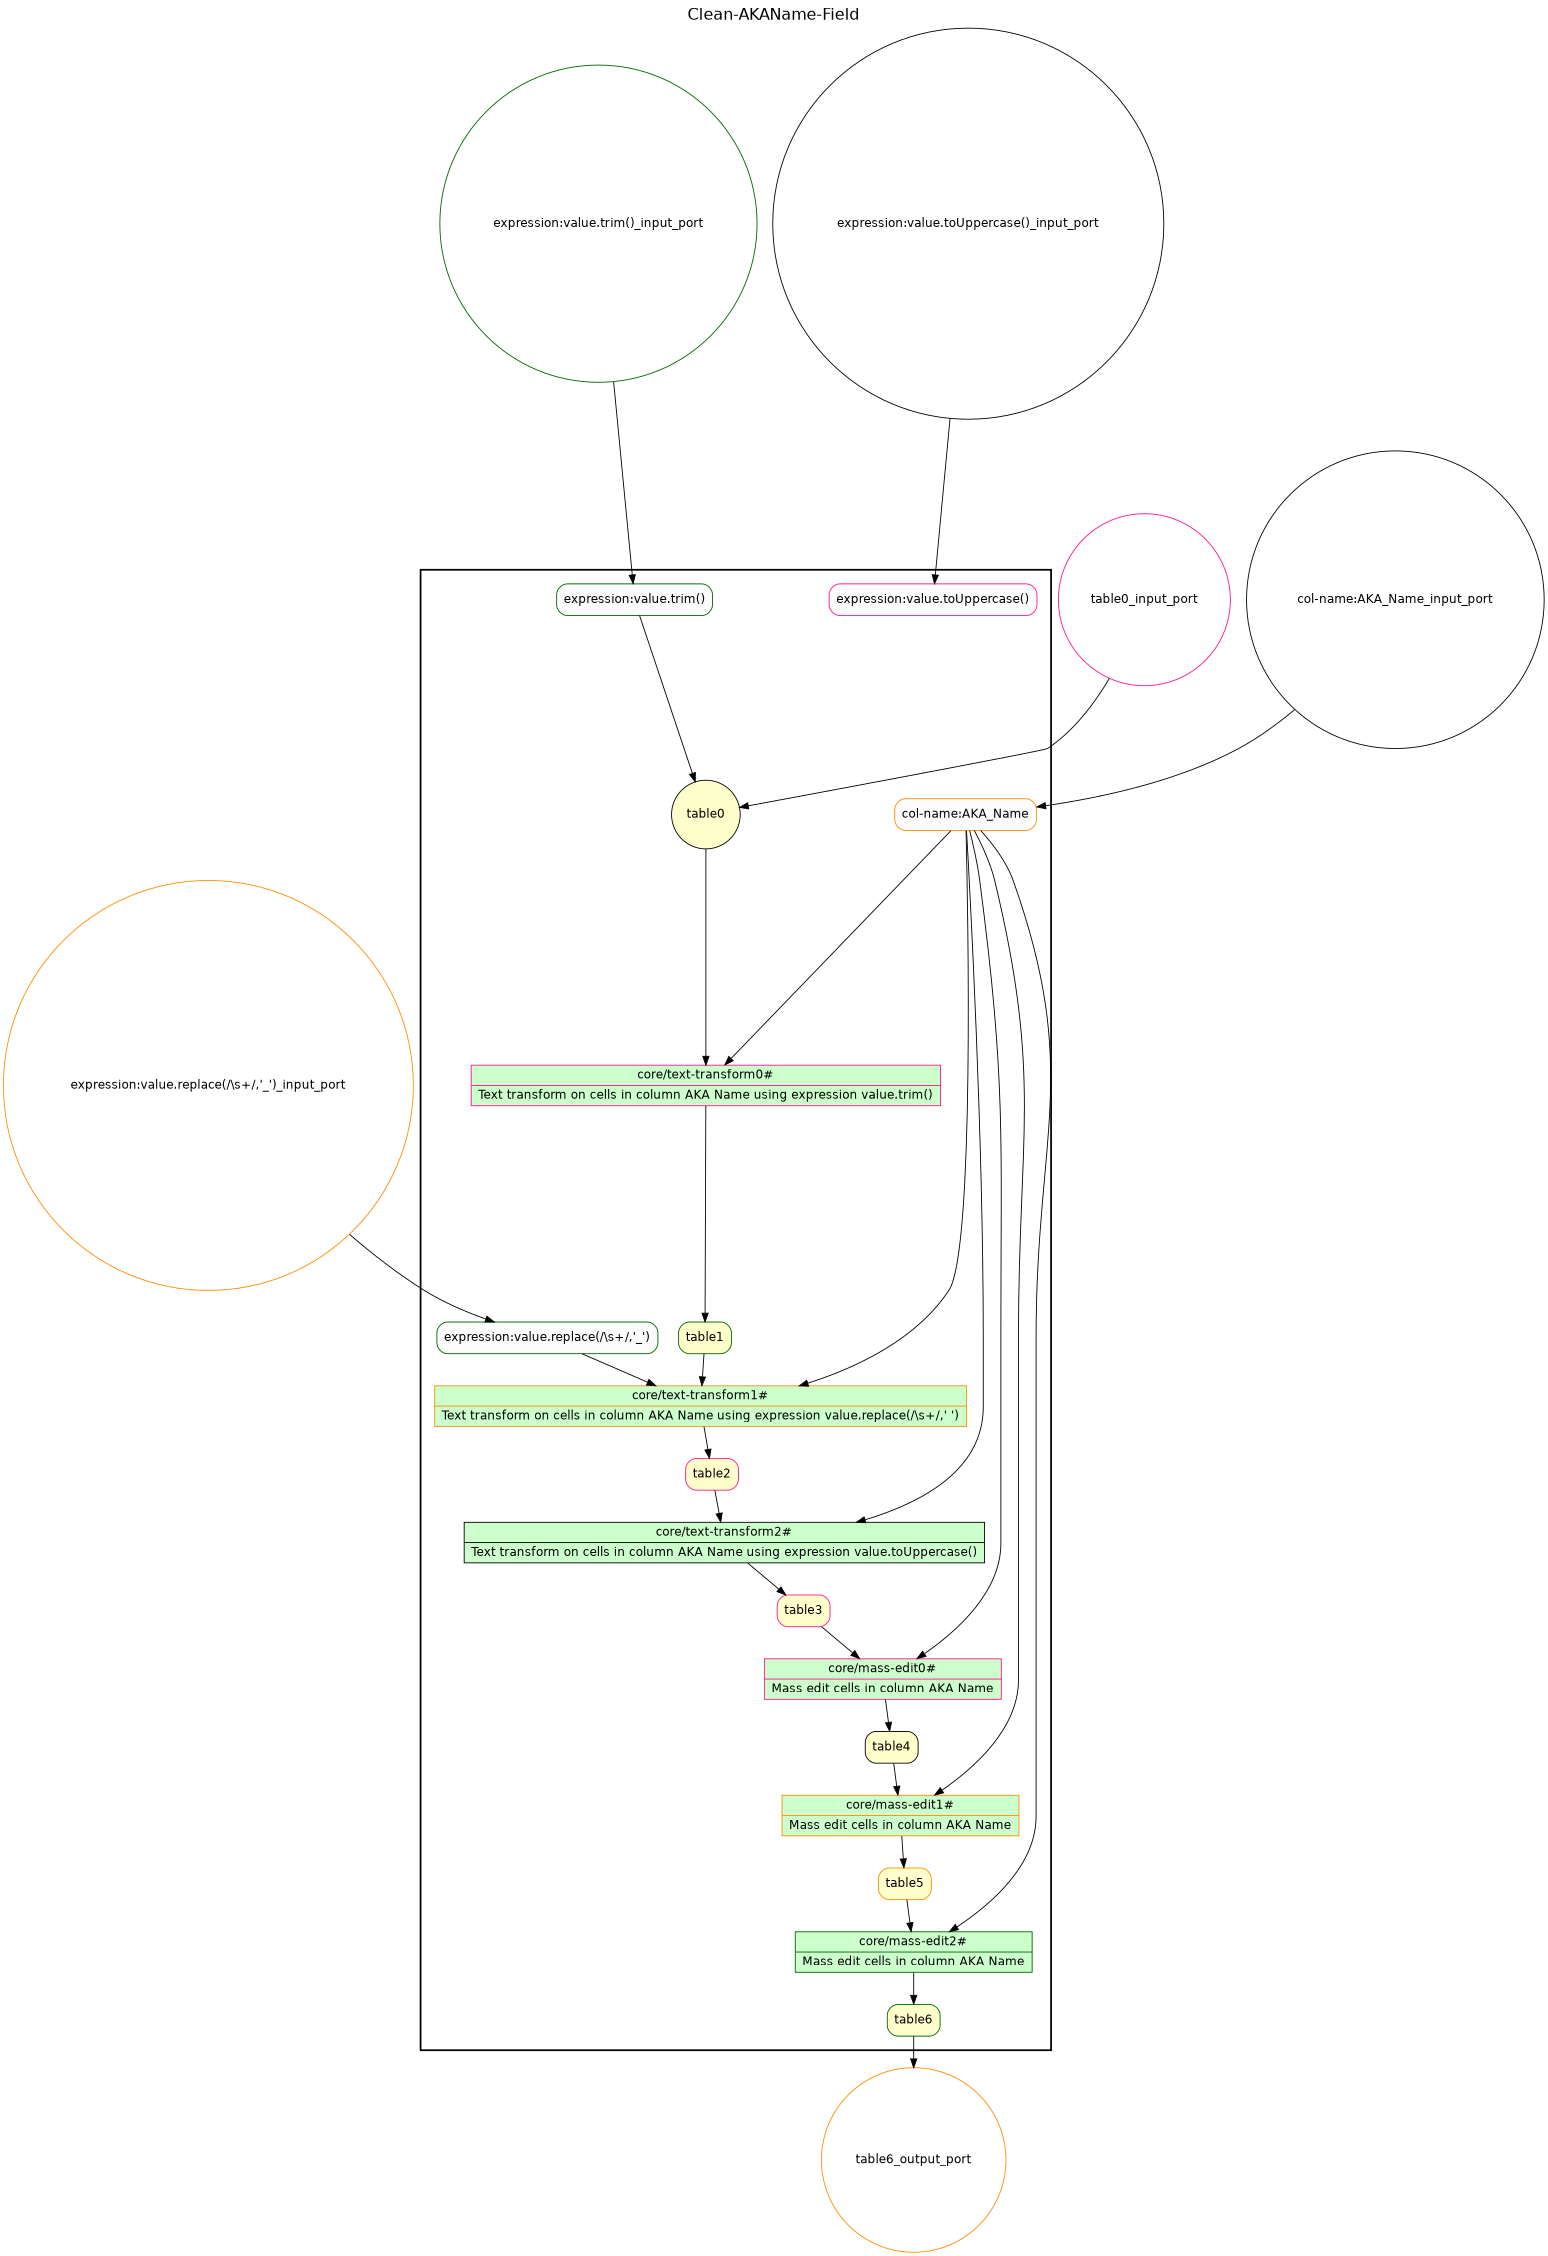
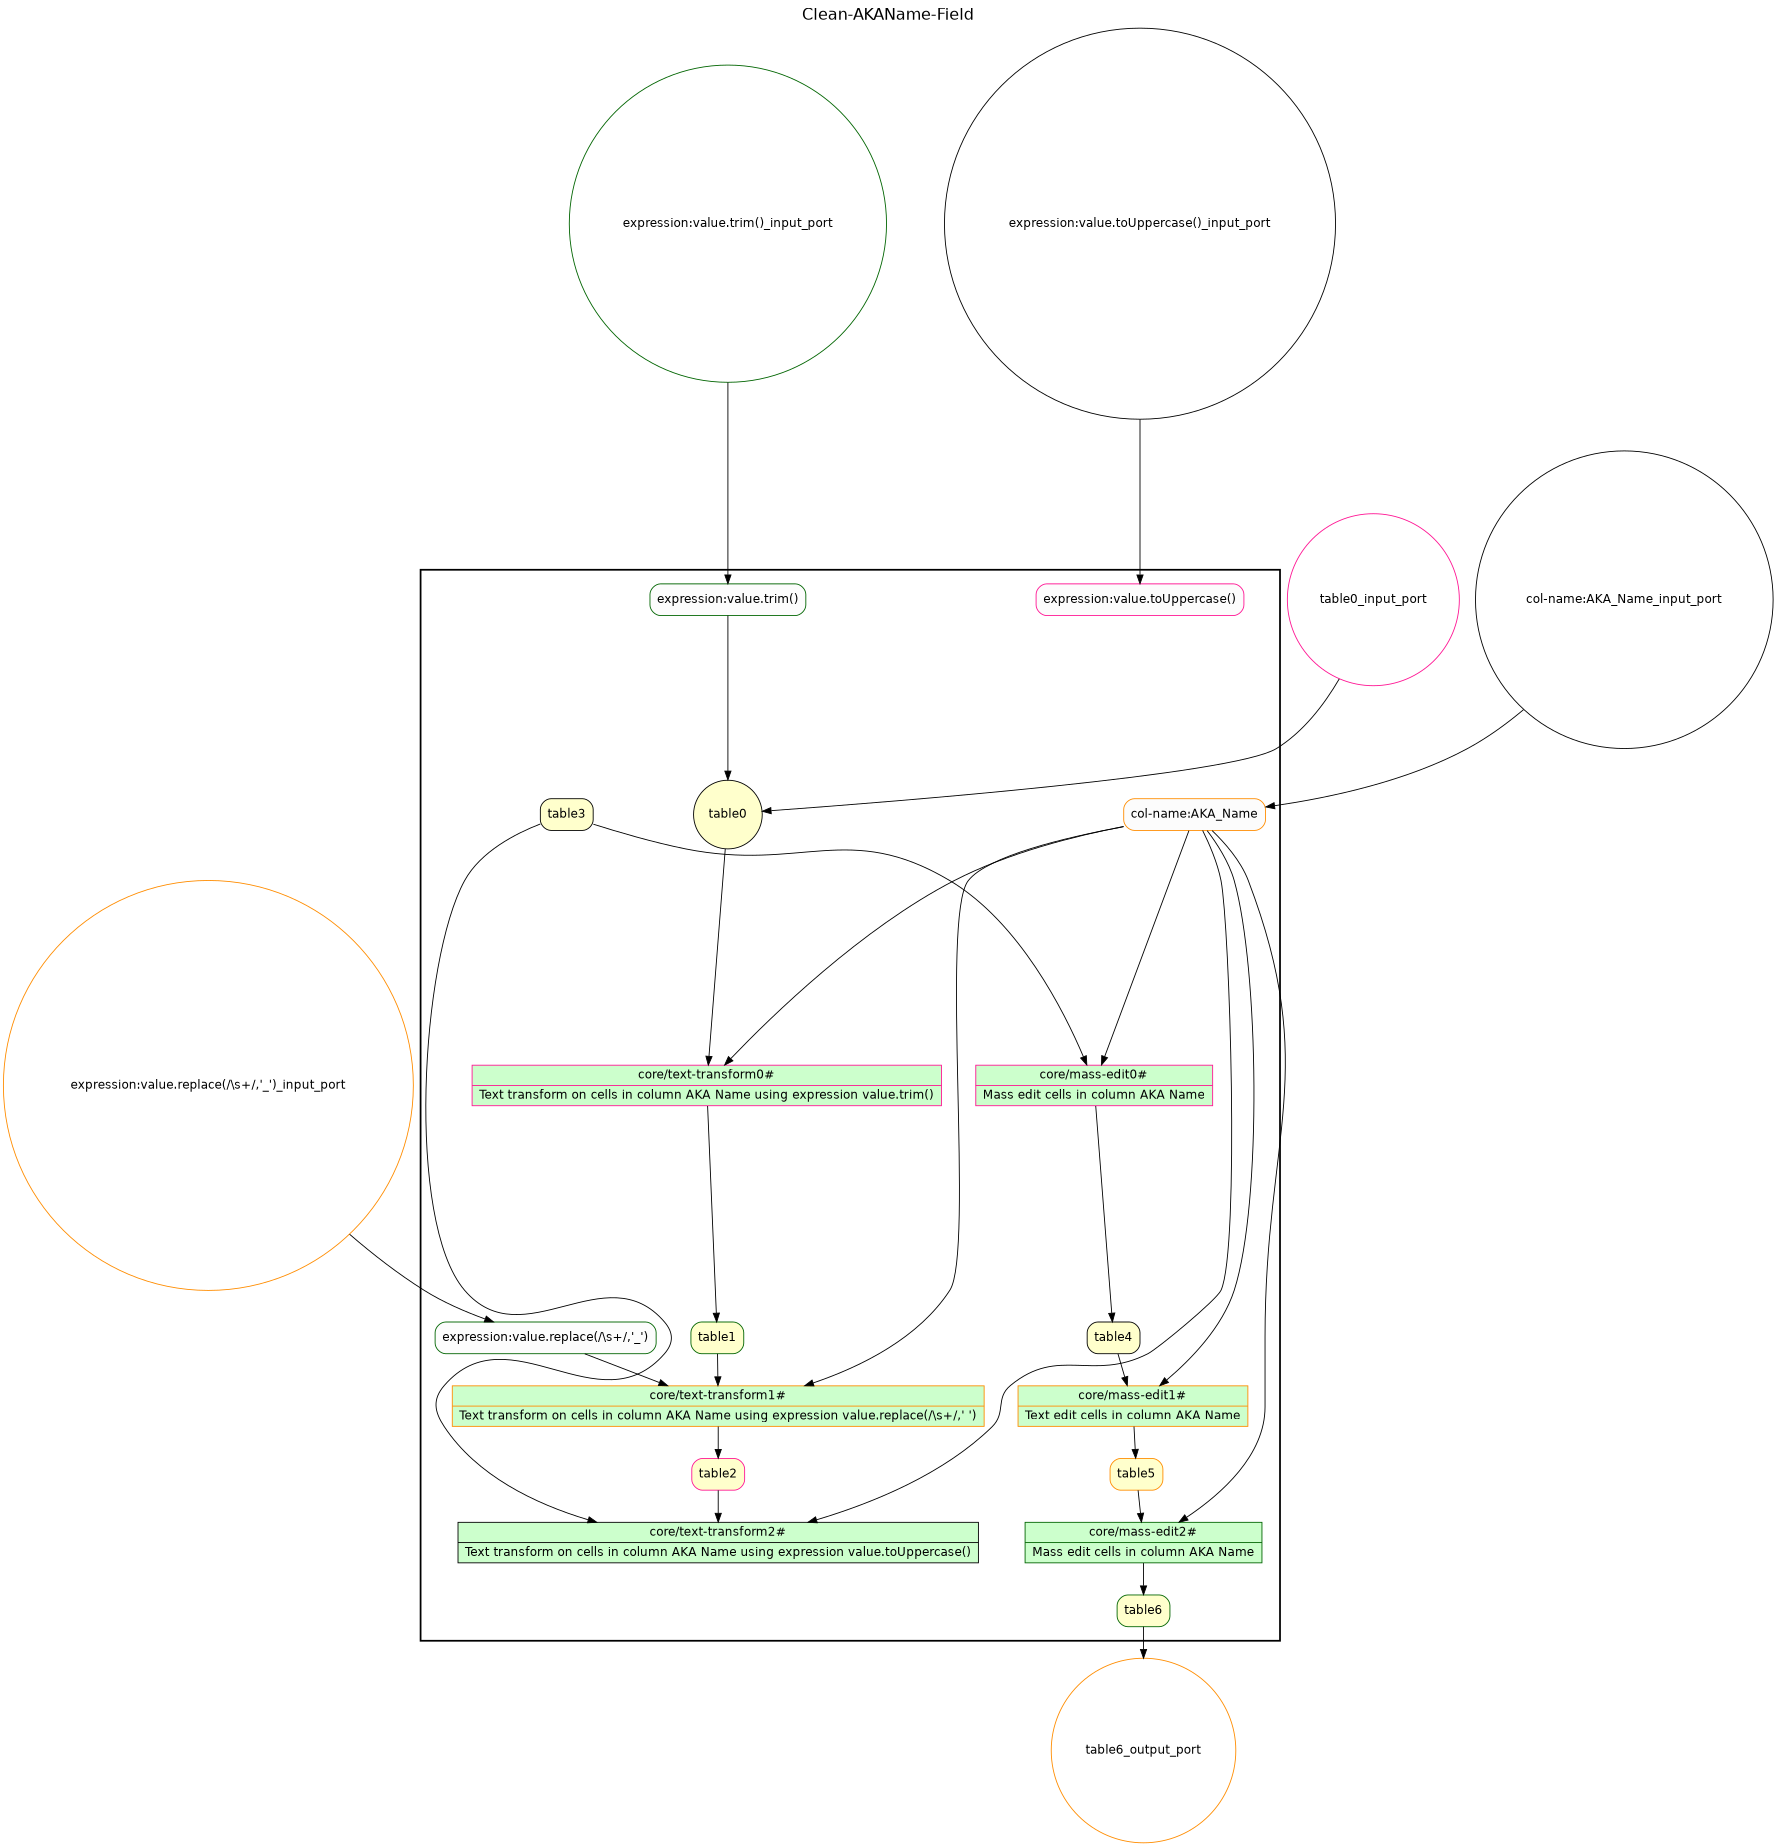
(763, 1576) -> (552, 1309)
(804, 1611) -> (567, 815)
(900, 1825) -> (1133, 1416)
